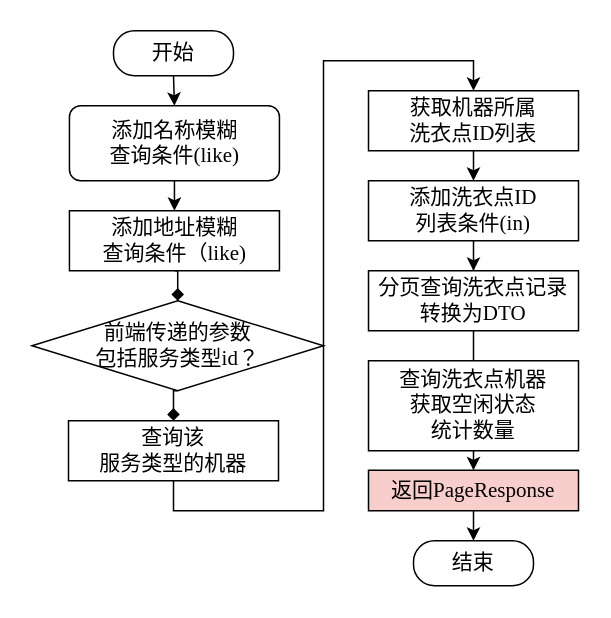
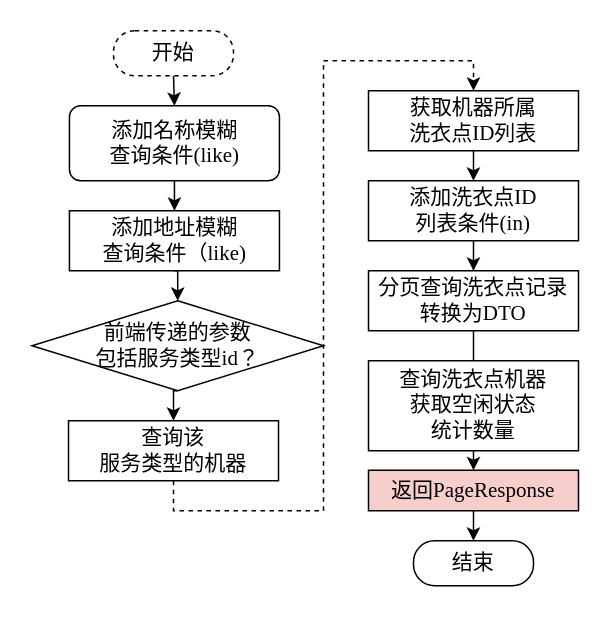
(173, 53) -> (173, 53)
(177, 288) -> (177, 289)
(323, 290) -> (323, 290)
(173, 408) -> (173, 409)
